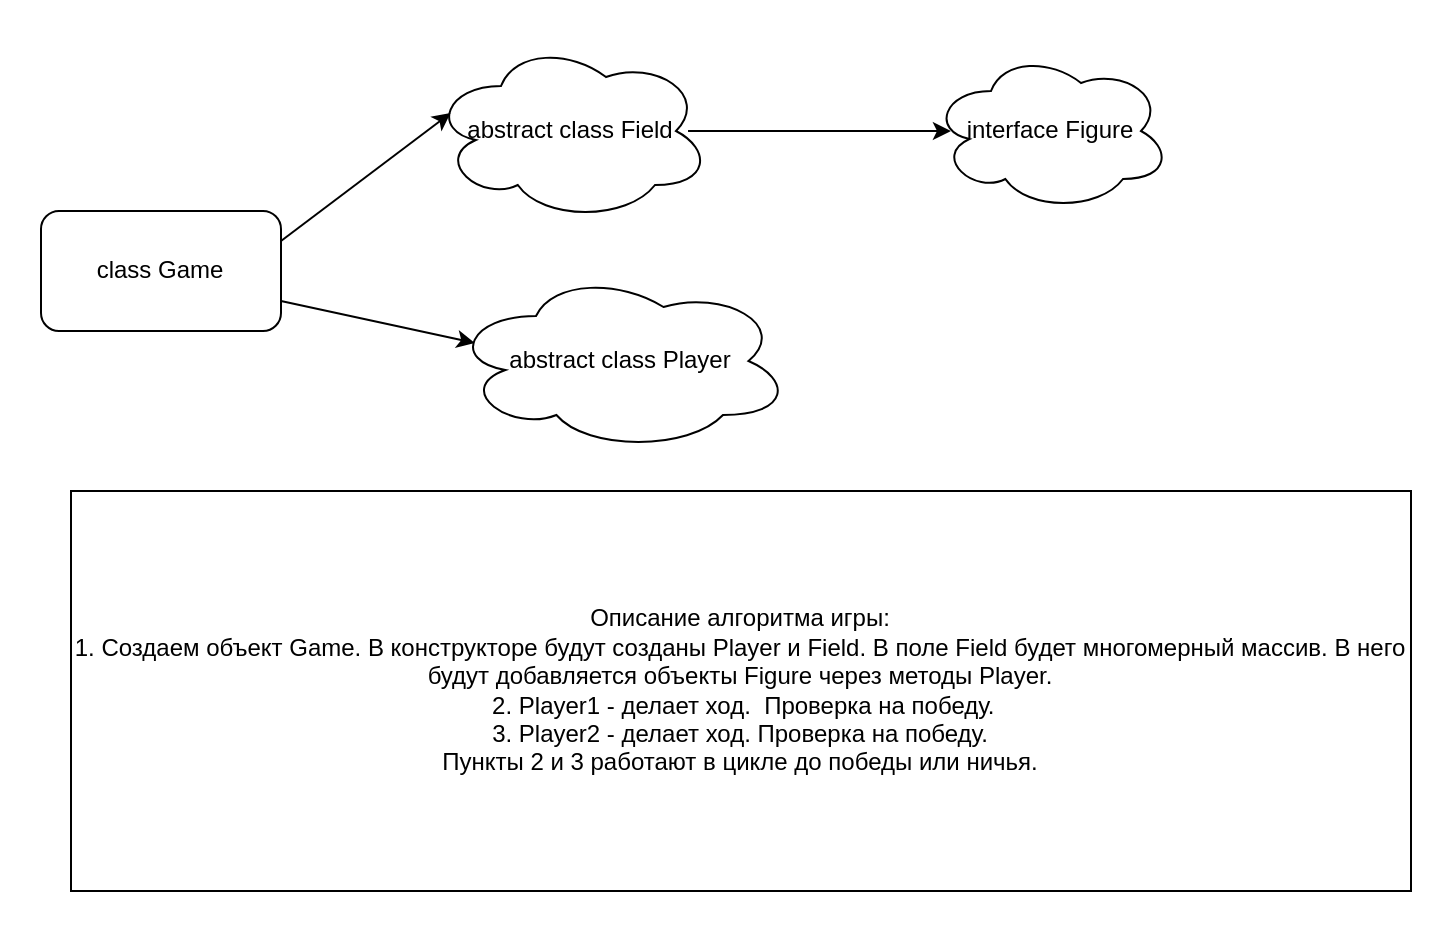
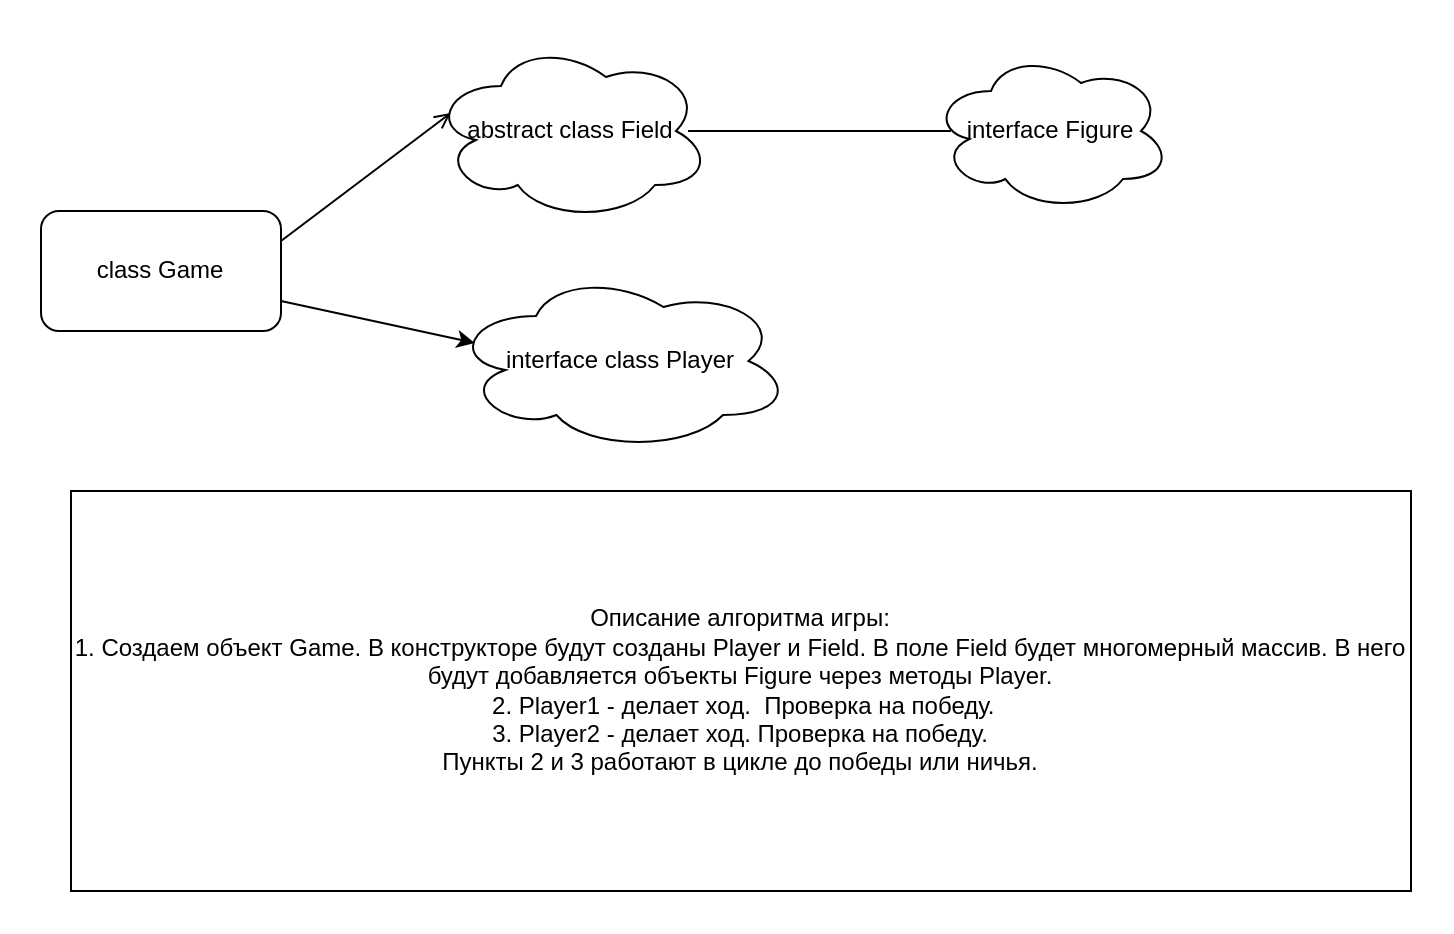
(439, 122) -> (442, 119)
(936, 131) -> (942, 131)
(621, 361) -> (621, 361)
